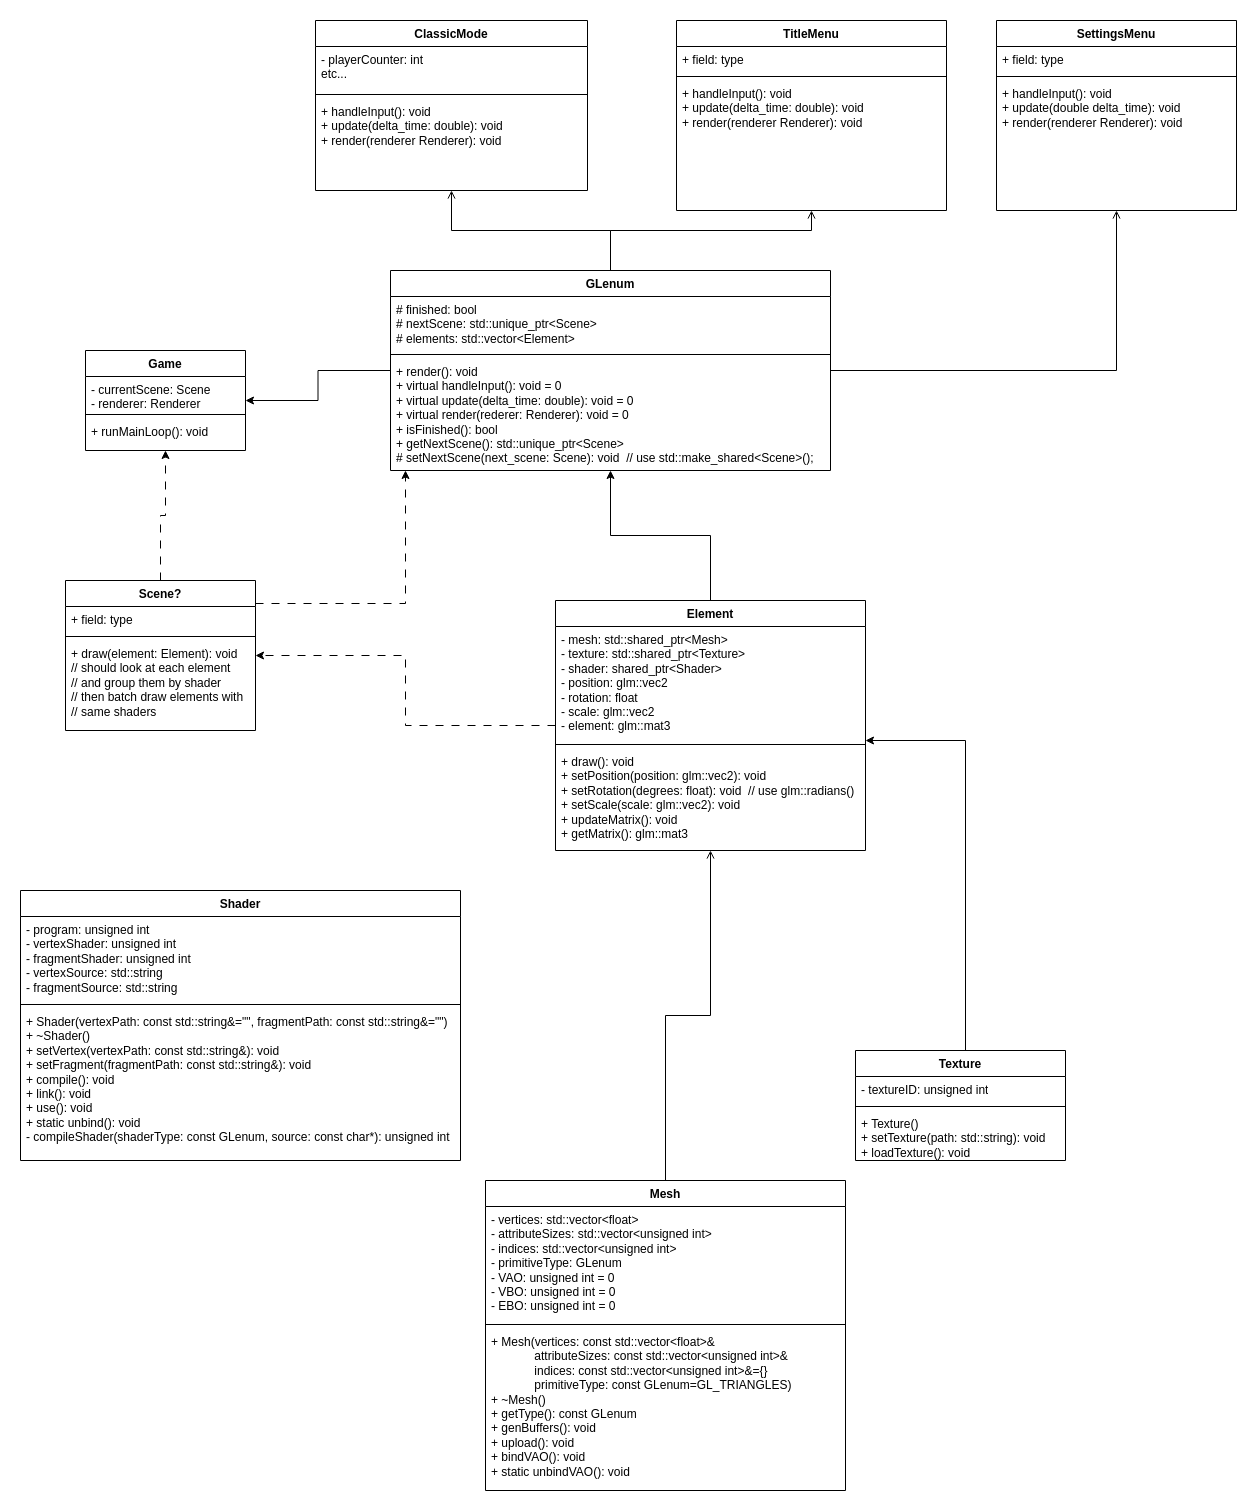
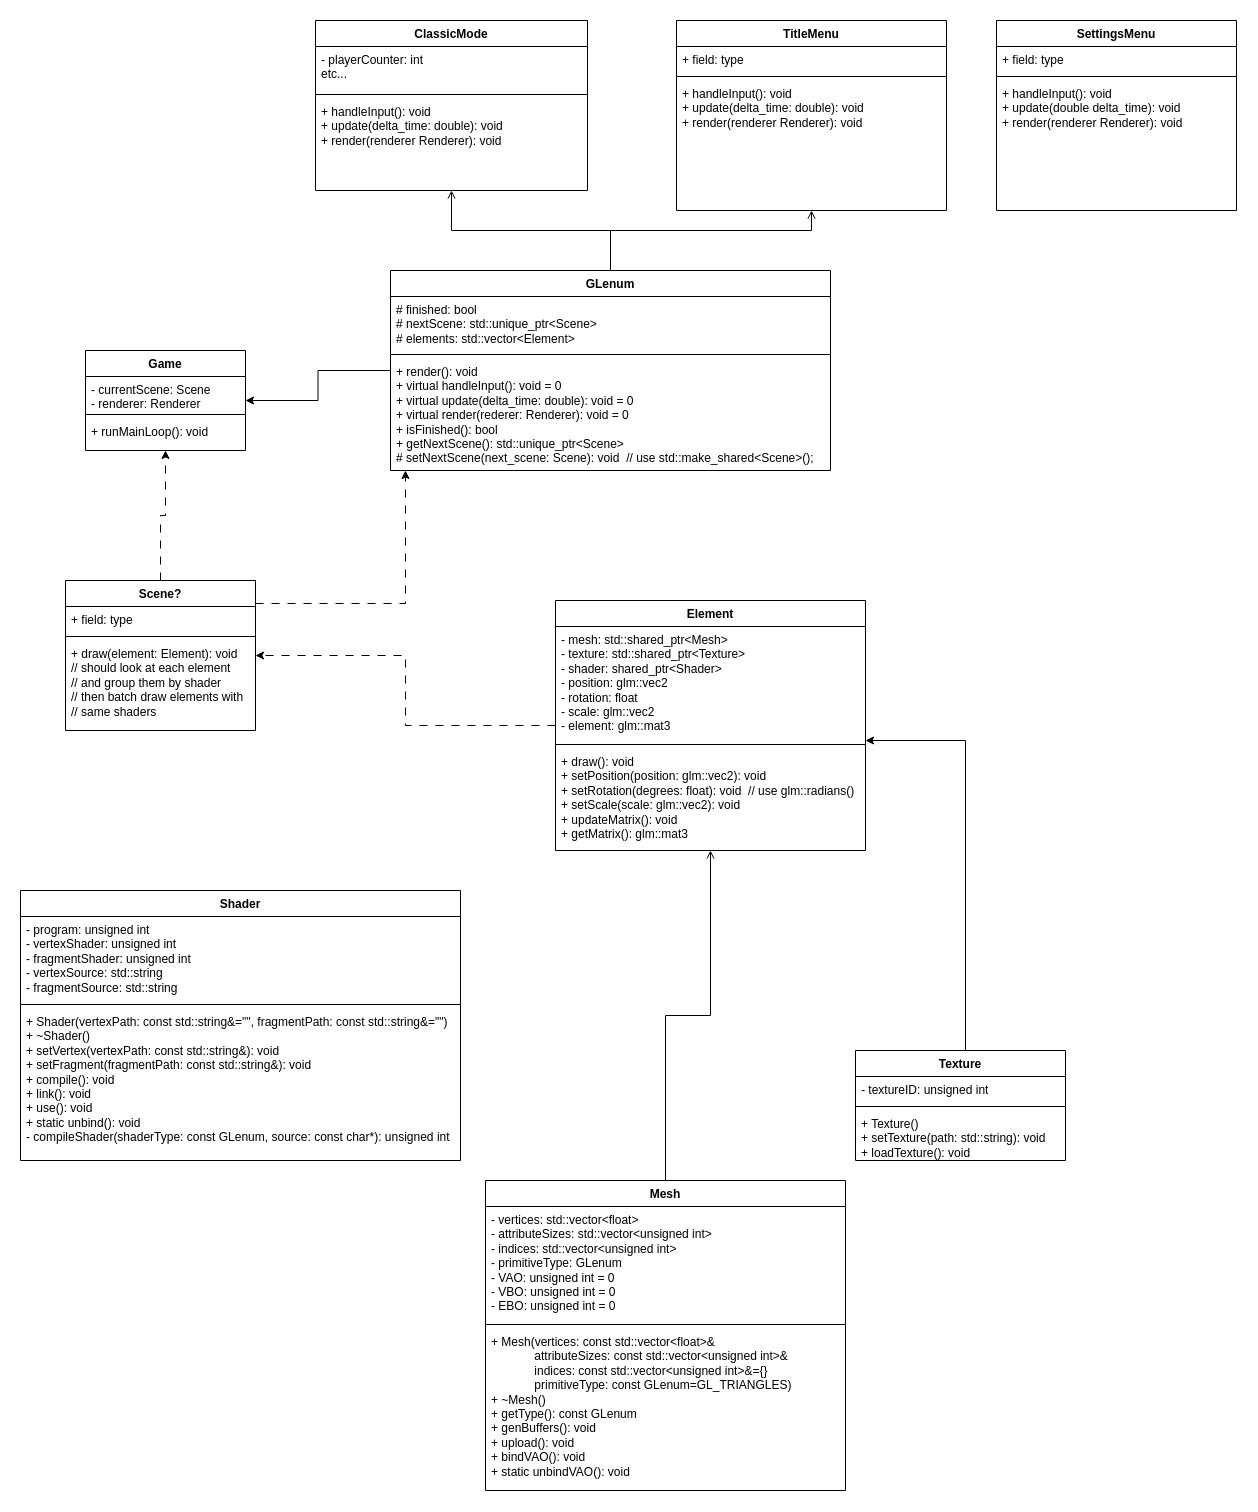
(1053, 371) -> none
(665, 536) -> none
